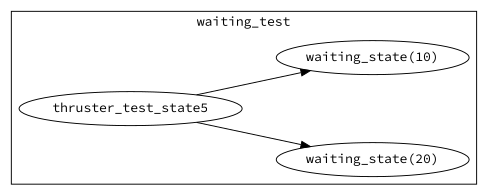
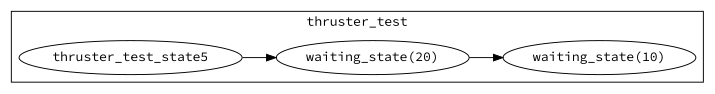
(244, 22) -> (357, 22)
(249, 84) -> (481, 58)
